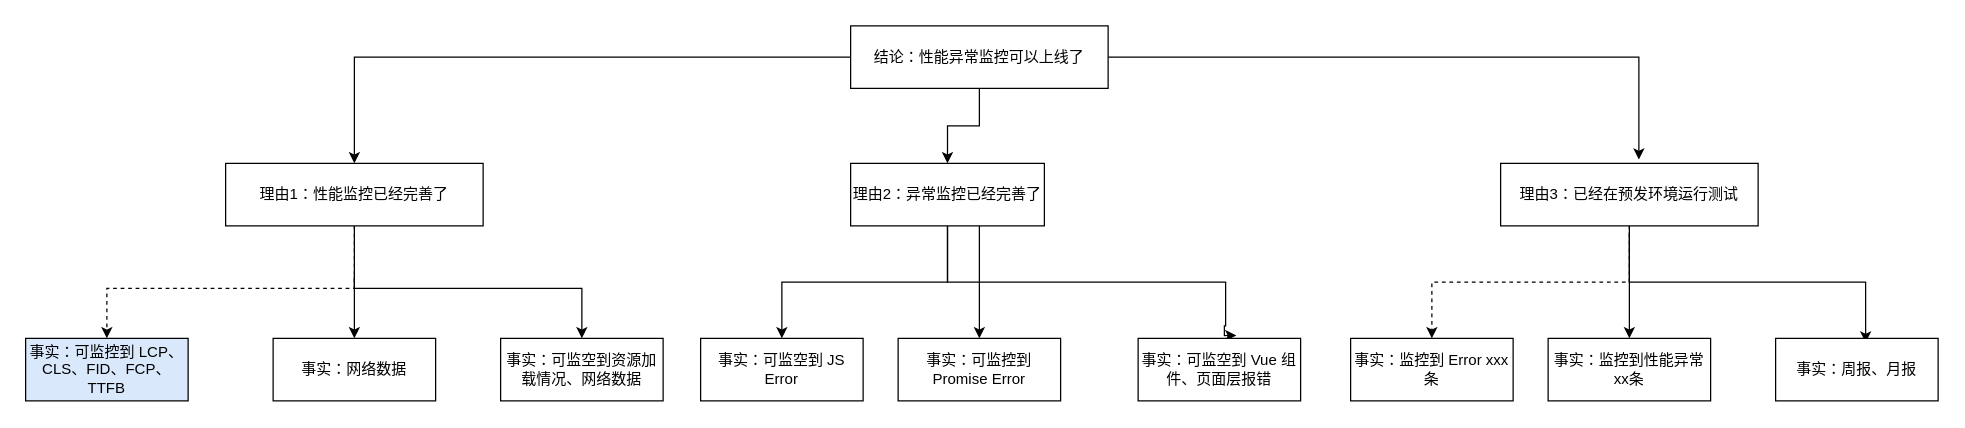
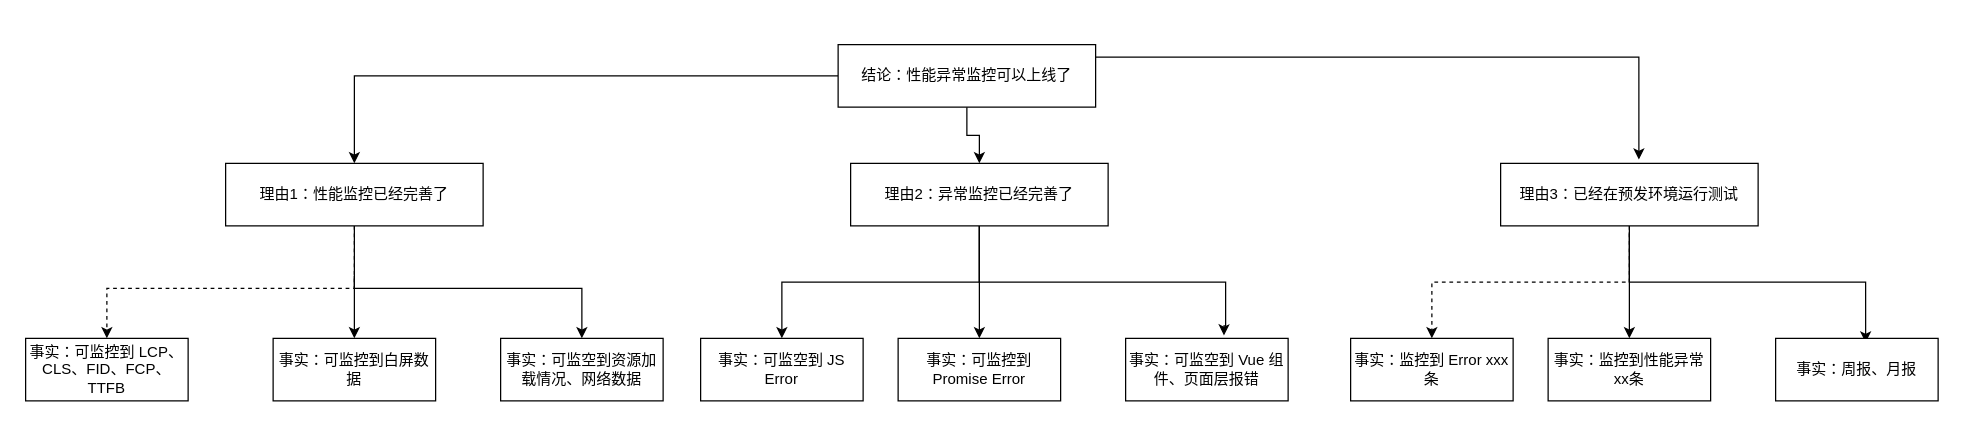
(979, 57) -> (967, 76)
(948, 194) -> (979, 194)
(107, 369) -> (107, 369)
(354, 369) -> (354, 369)
(1219, 369) -> (1207, 369)
